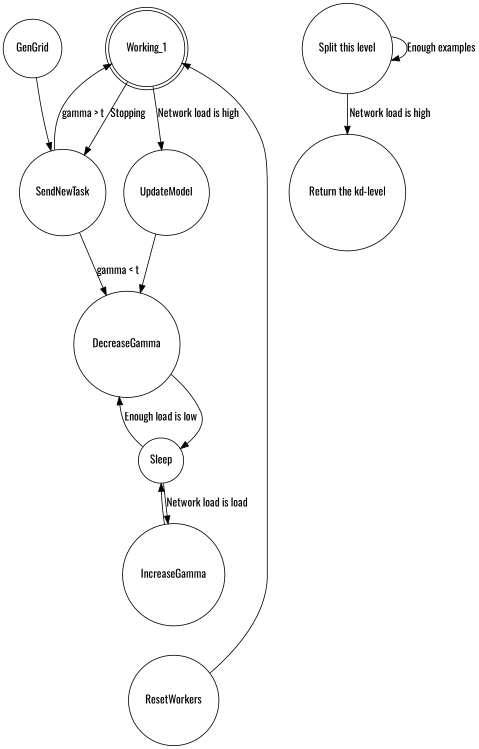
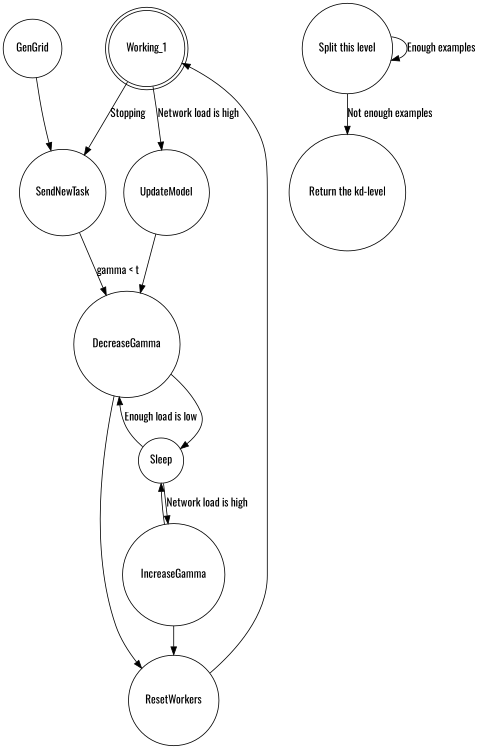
(66, 101) -> none
(390, 114) -> (390, 114)
(207, 503) -> (207, 503)
none -> (100, 532)
none -> (174, 636)
